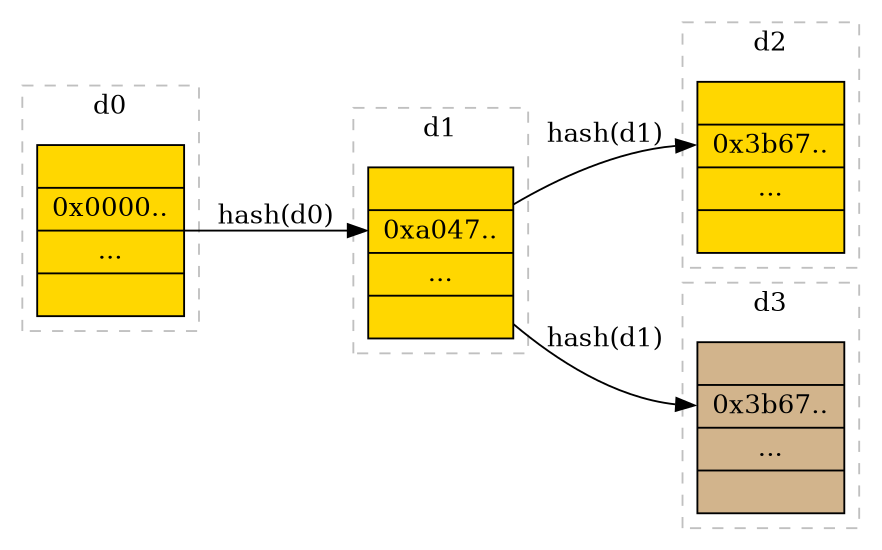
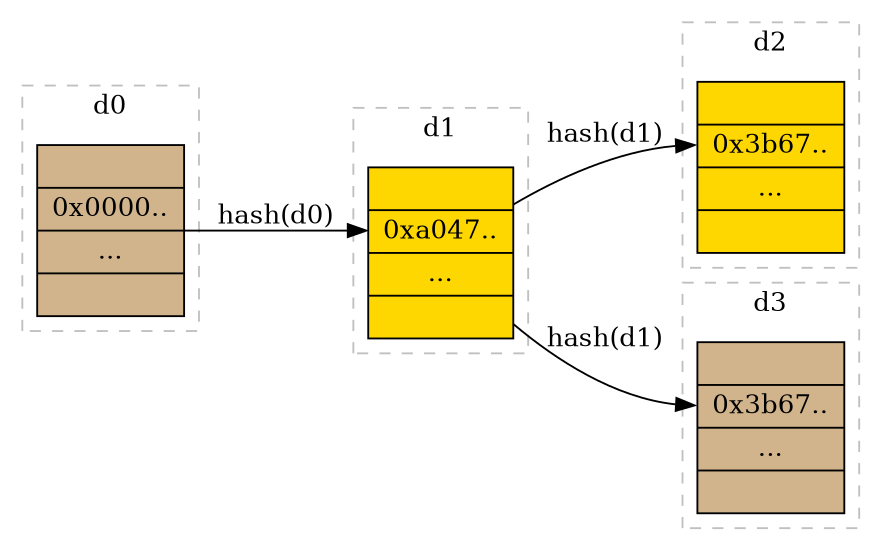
(111, 231) -> (111, 231)
